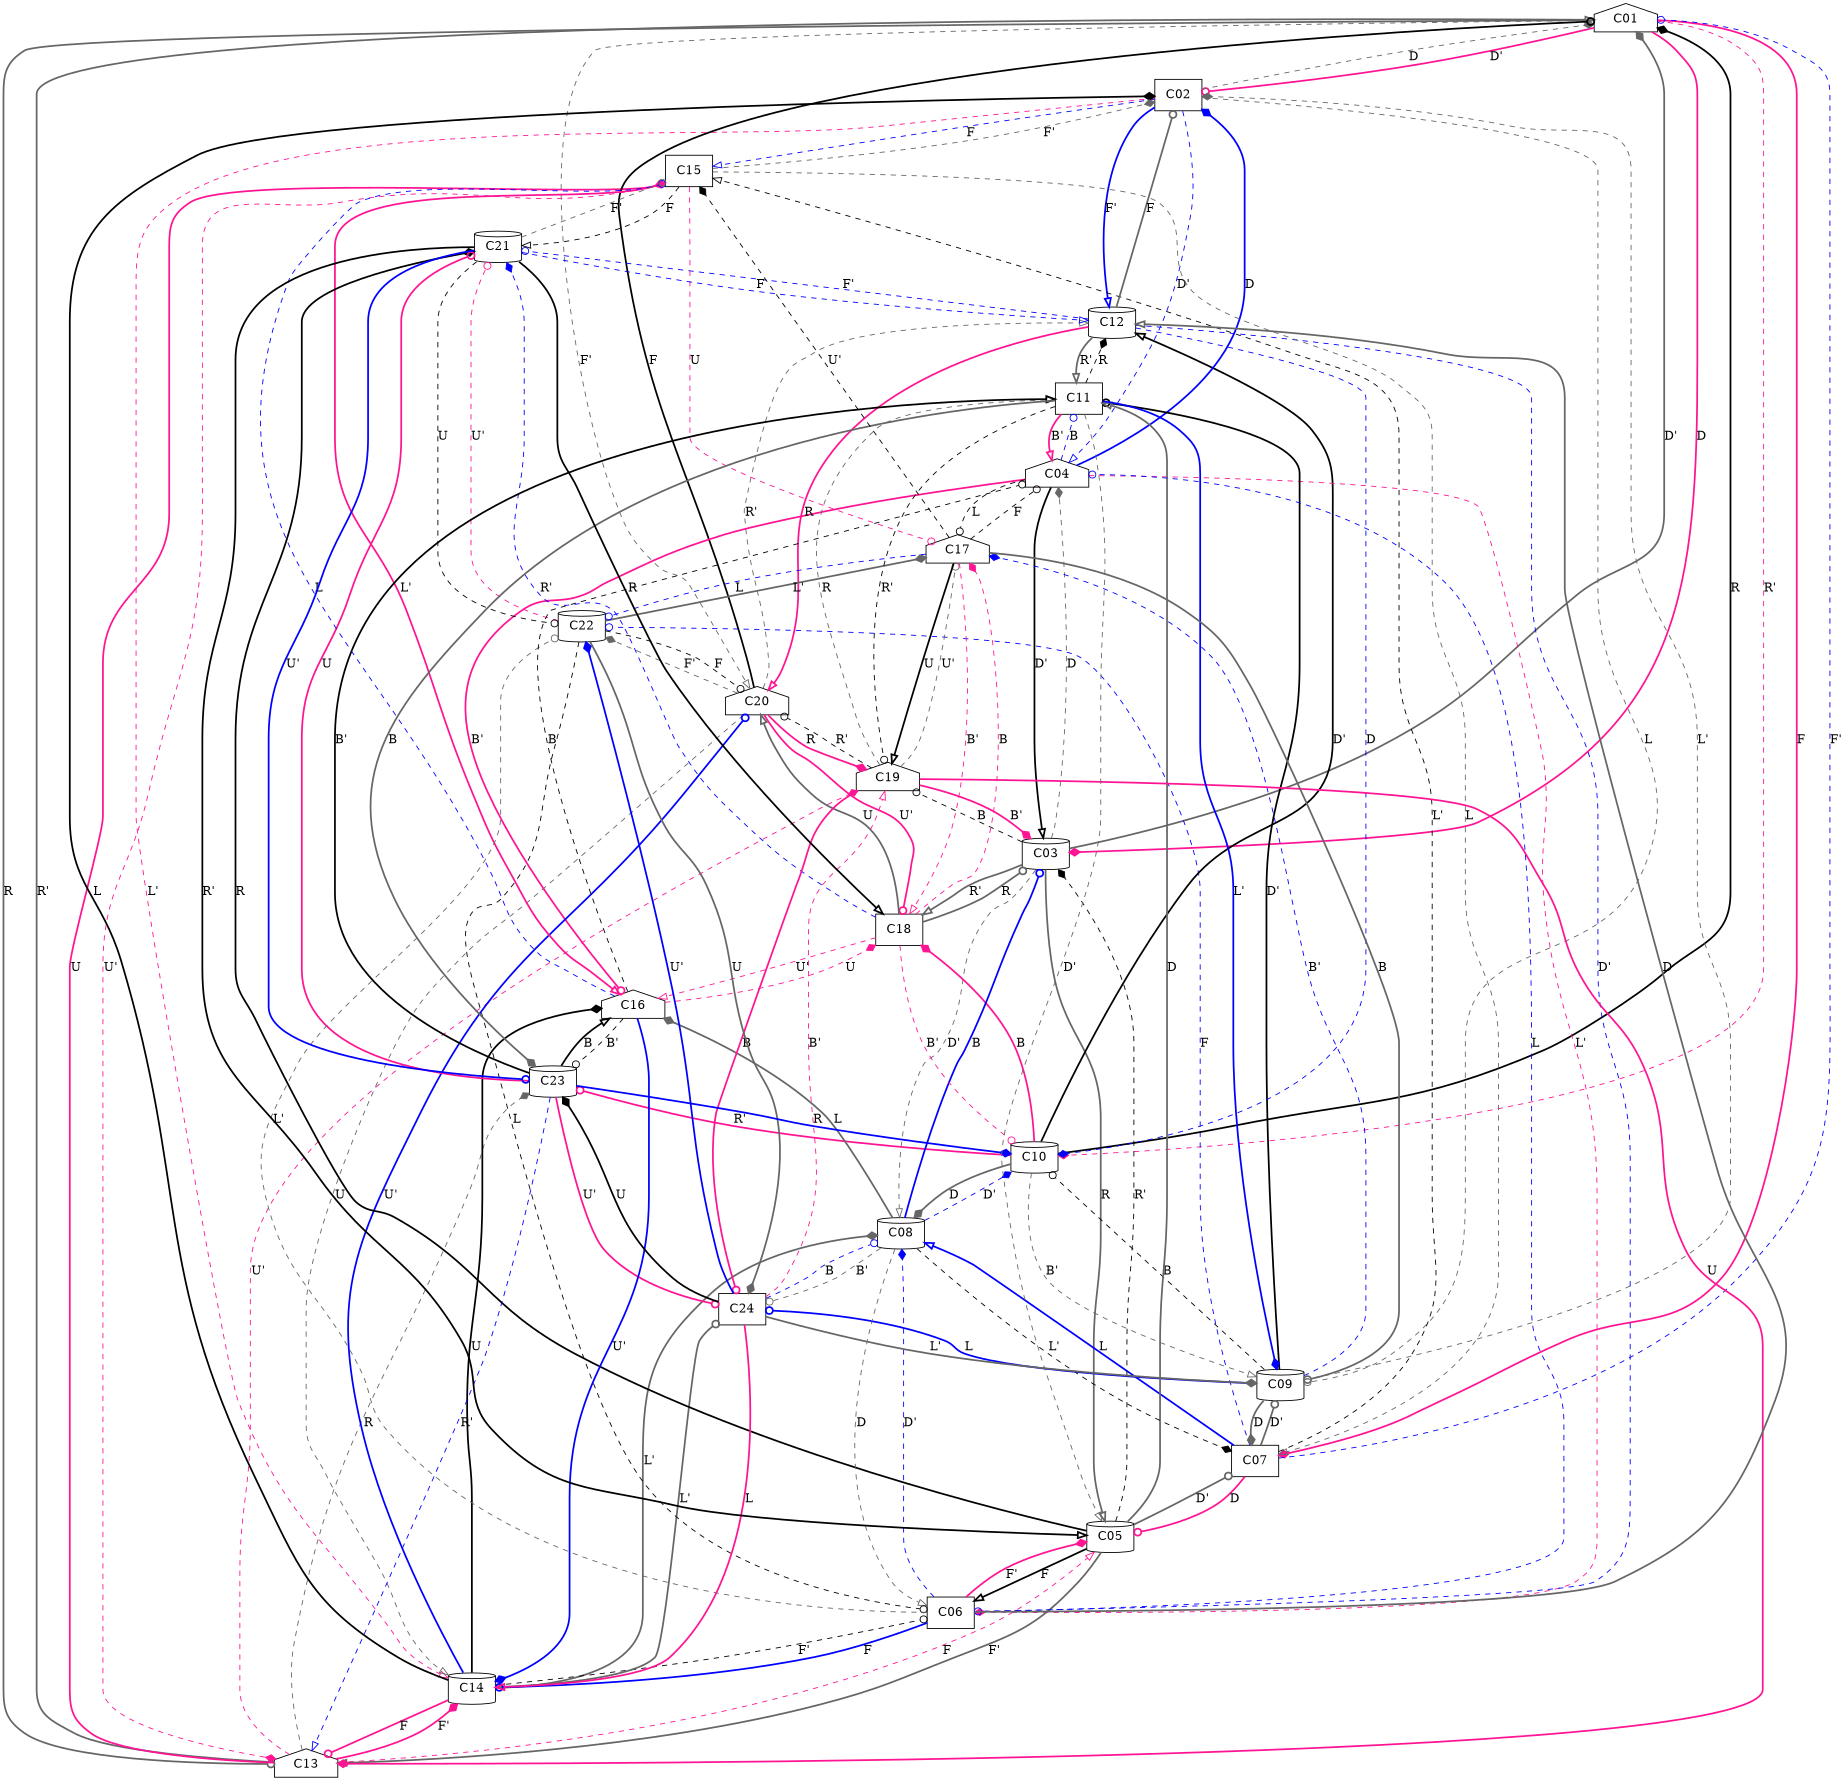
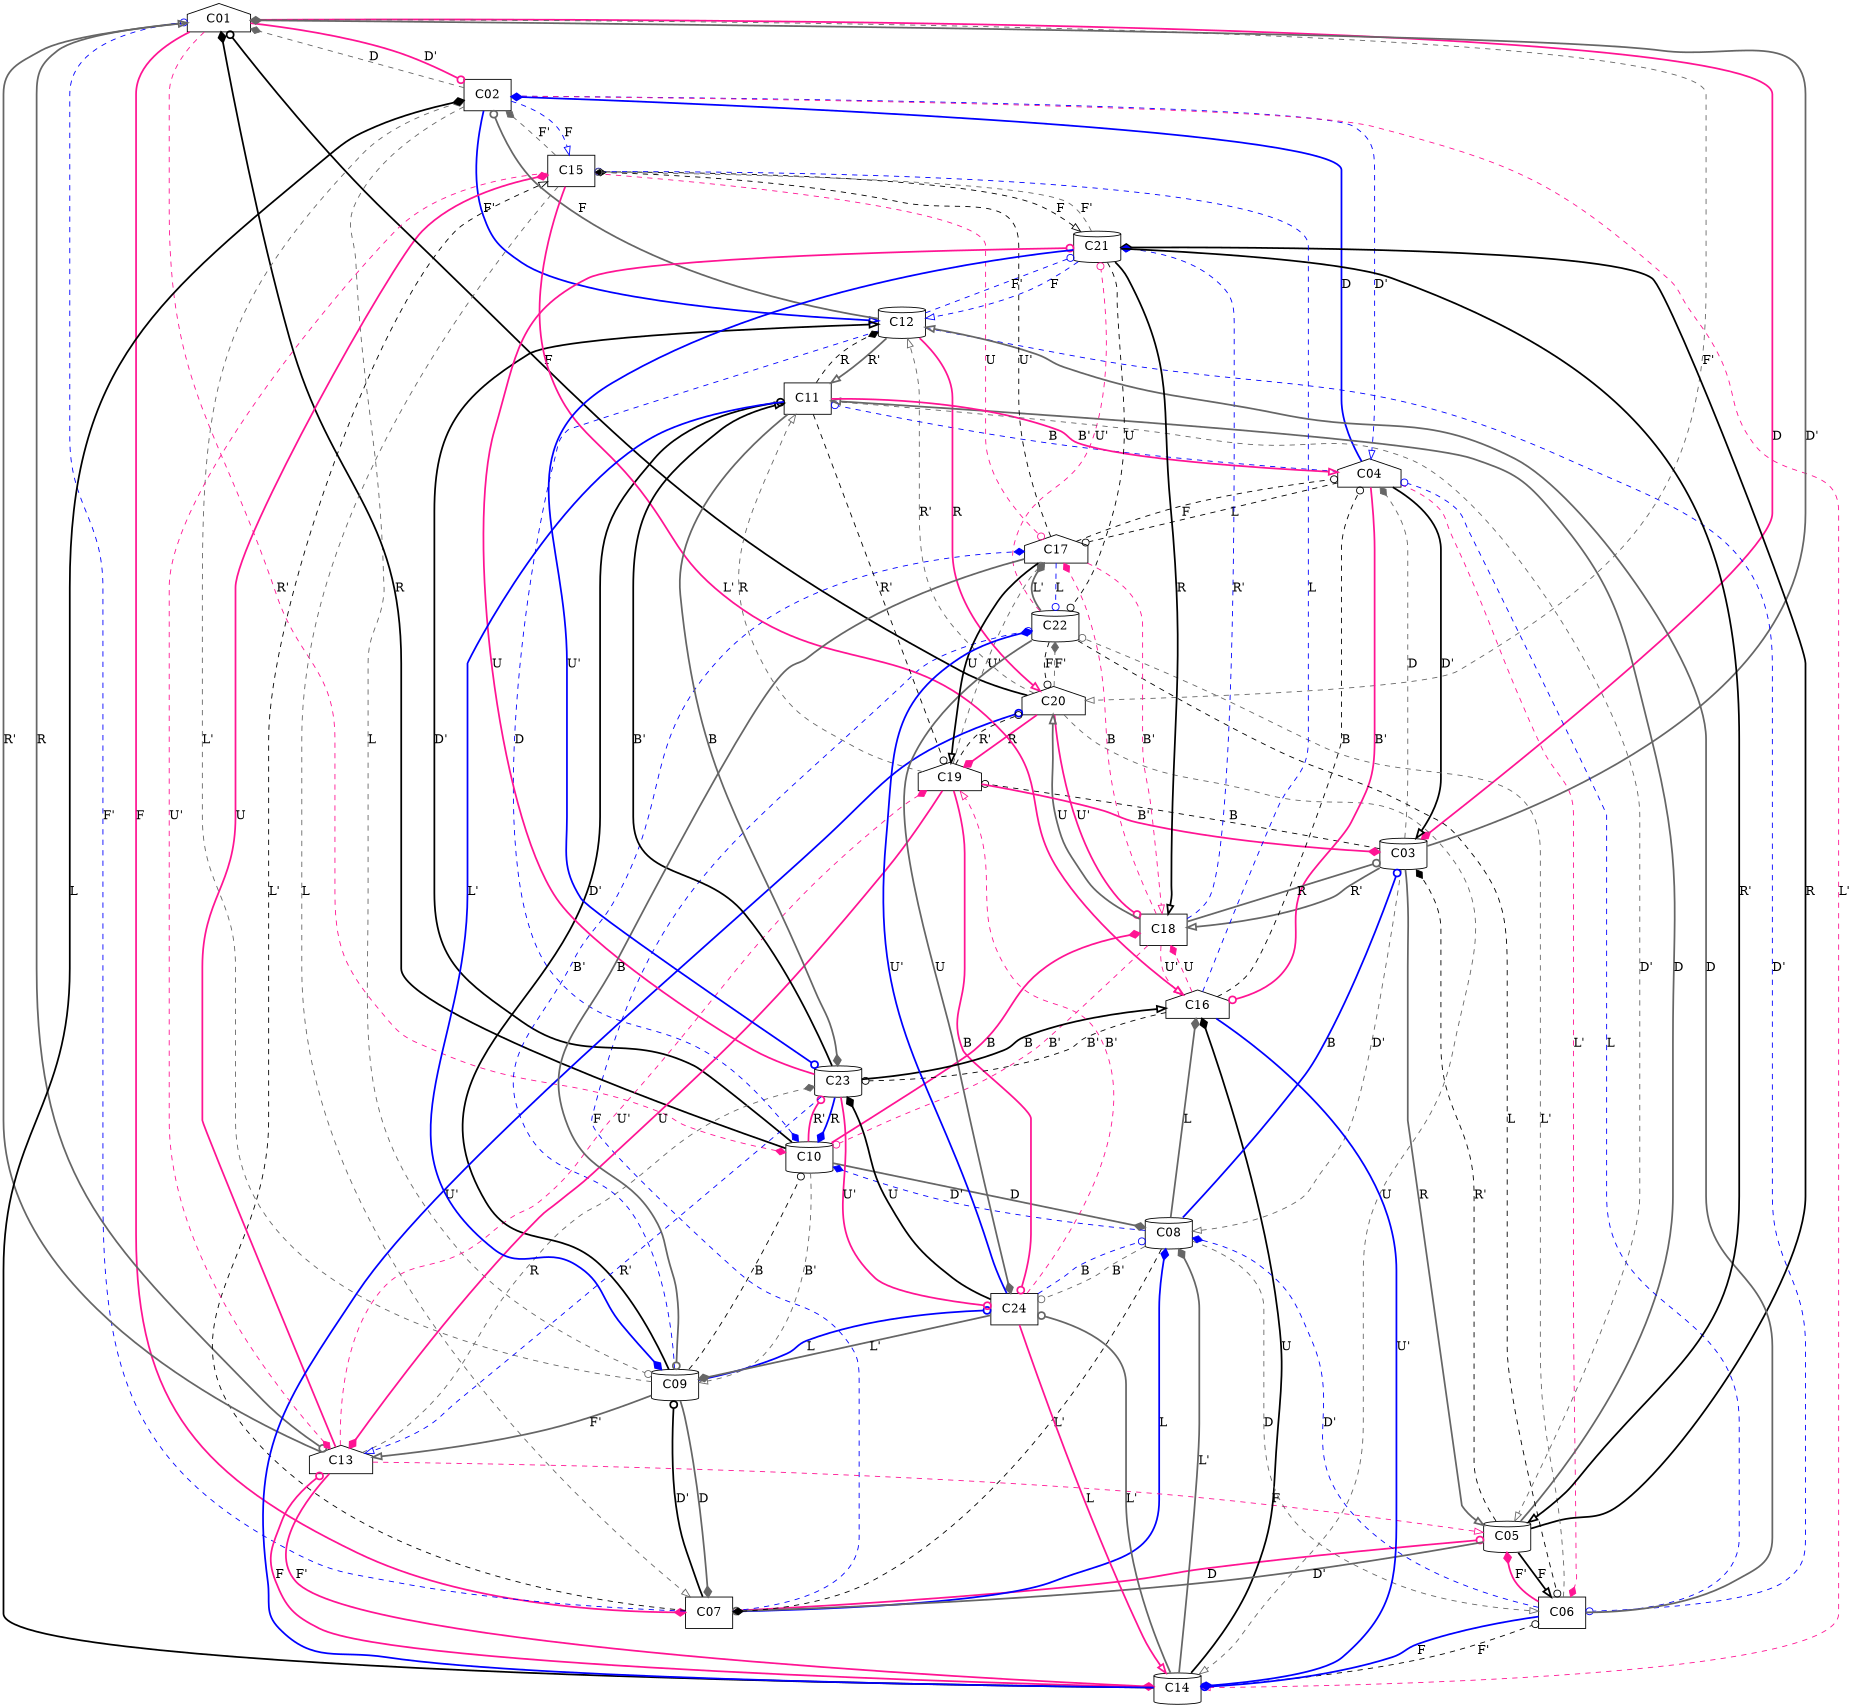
(1085, 1342) -> (1083, 1571)
(1268, 1427) -> (676, 1505)
(746, 1721) -> (512, 1437)
